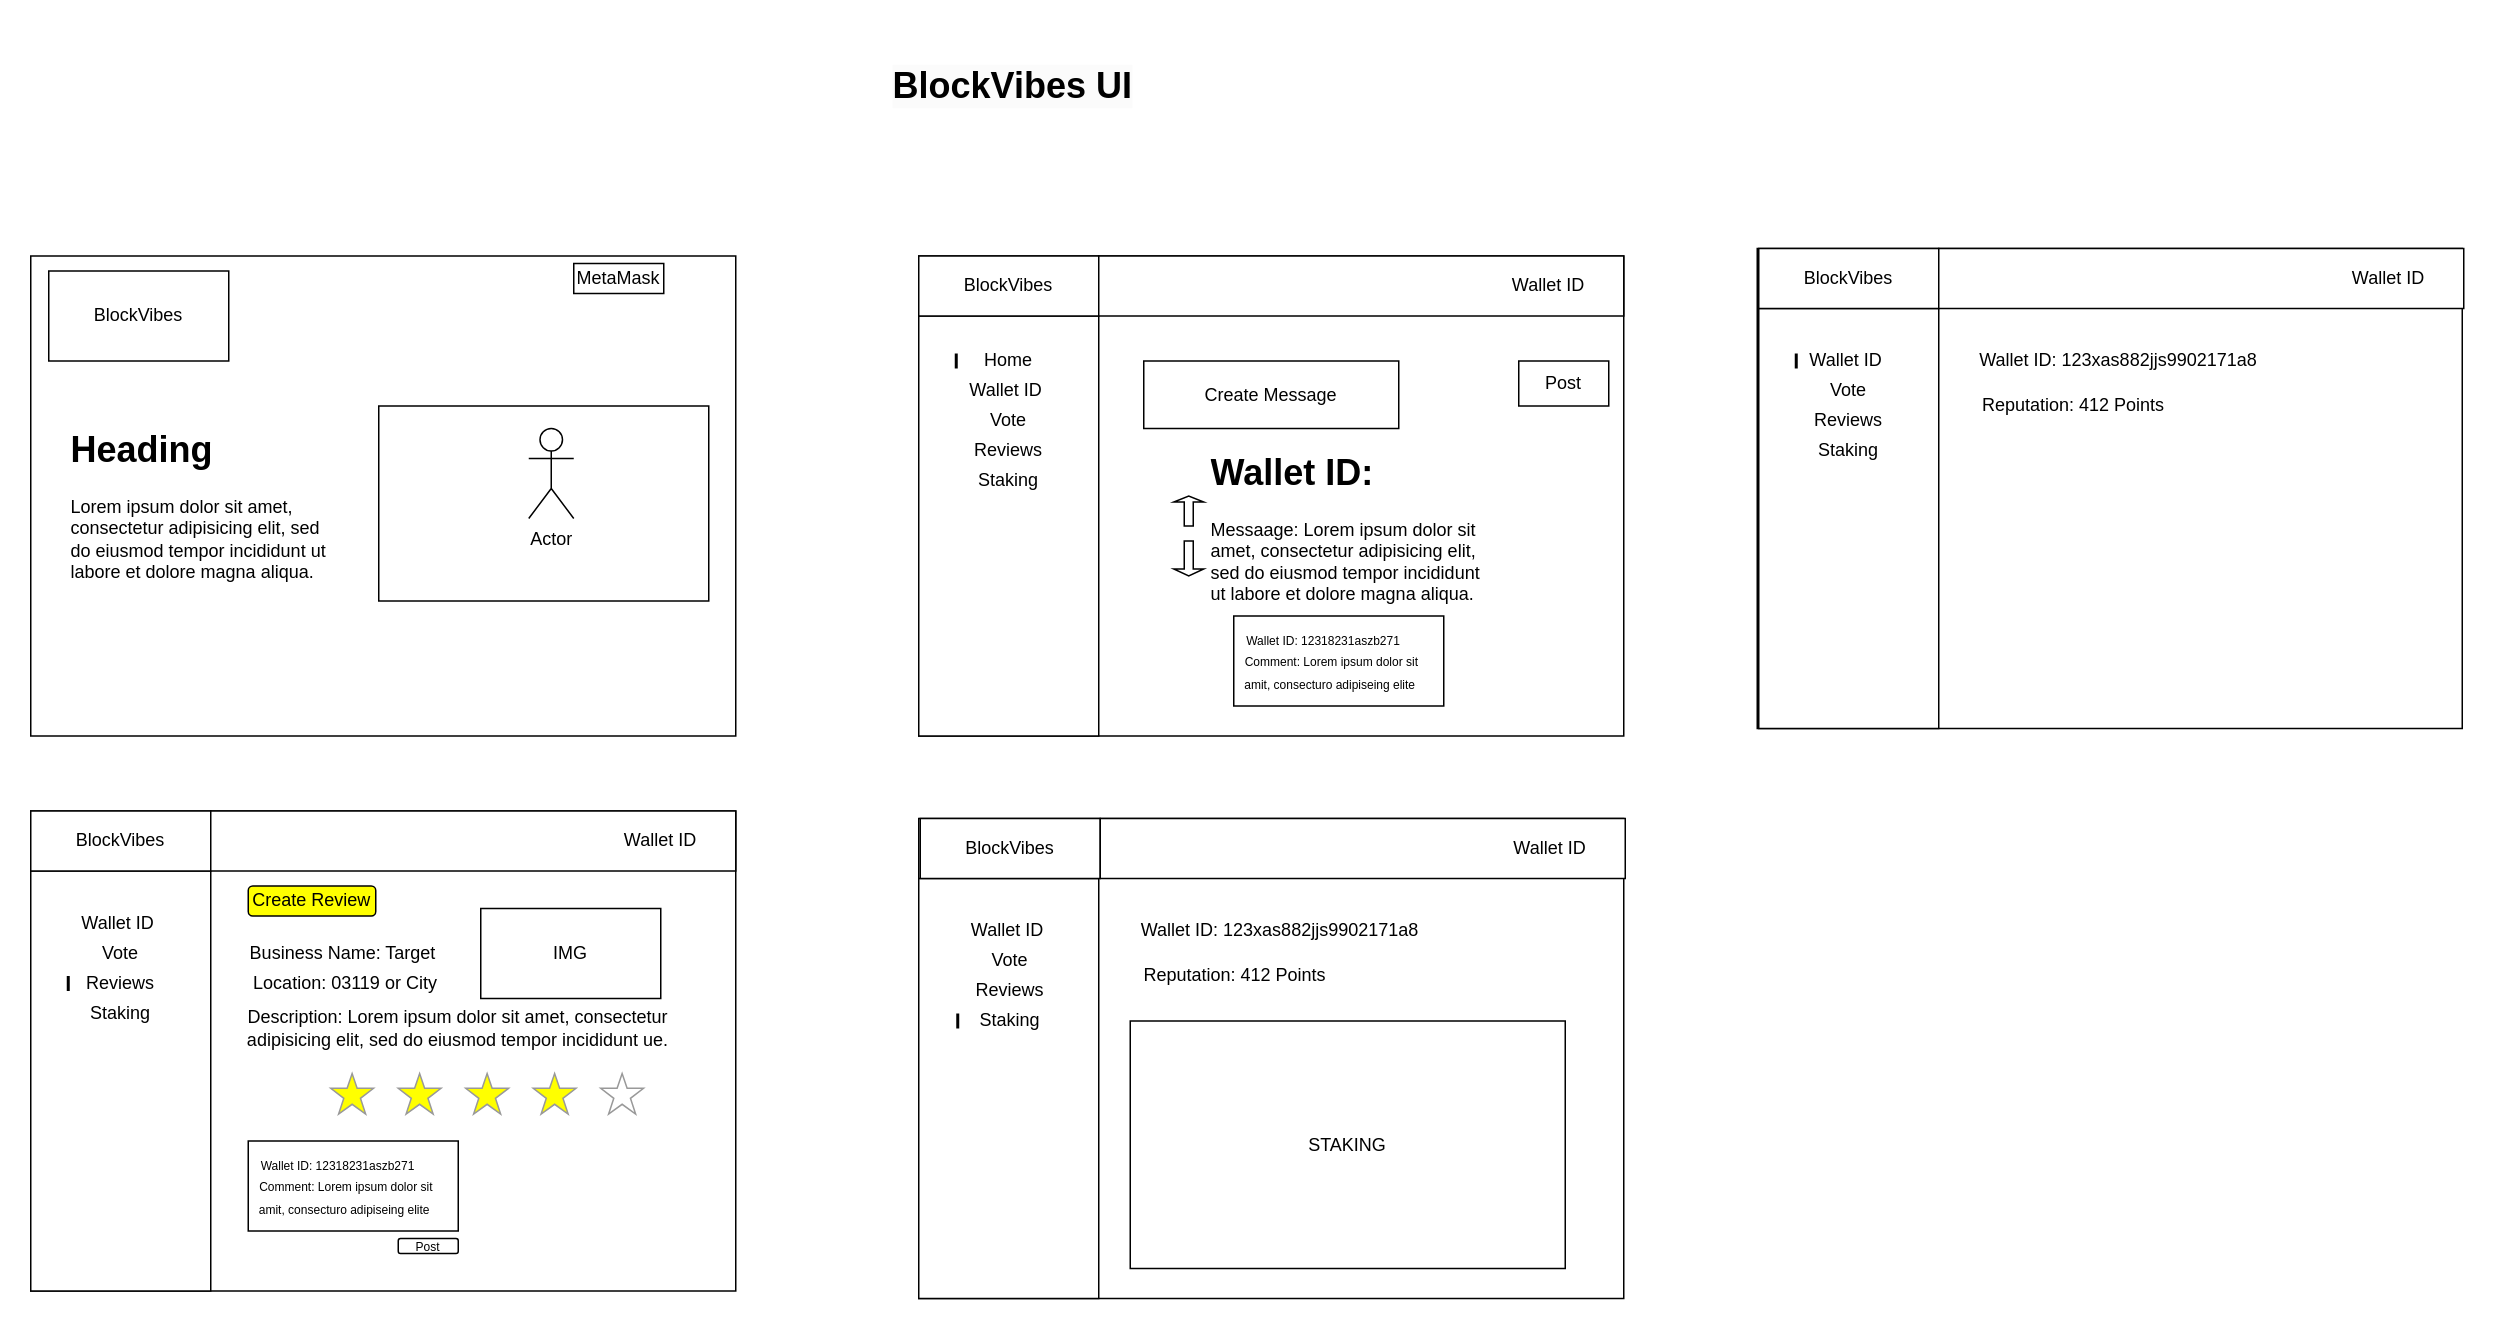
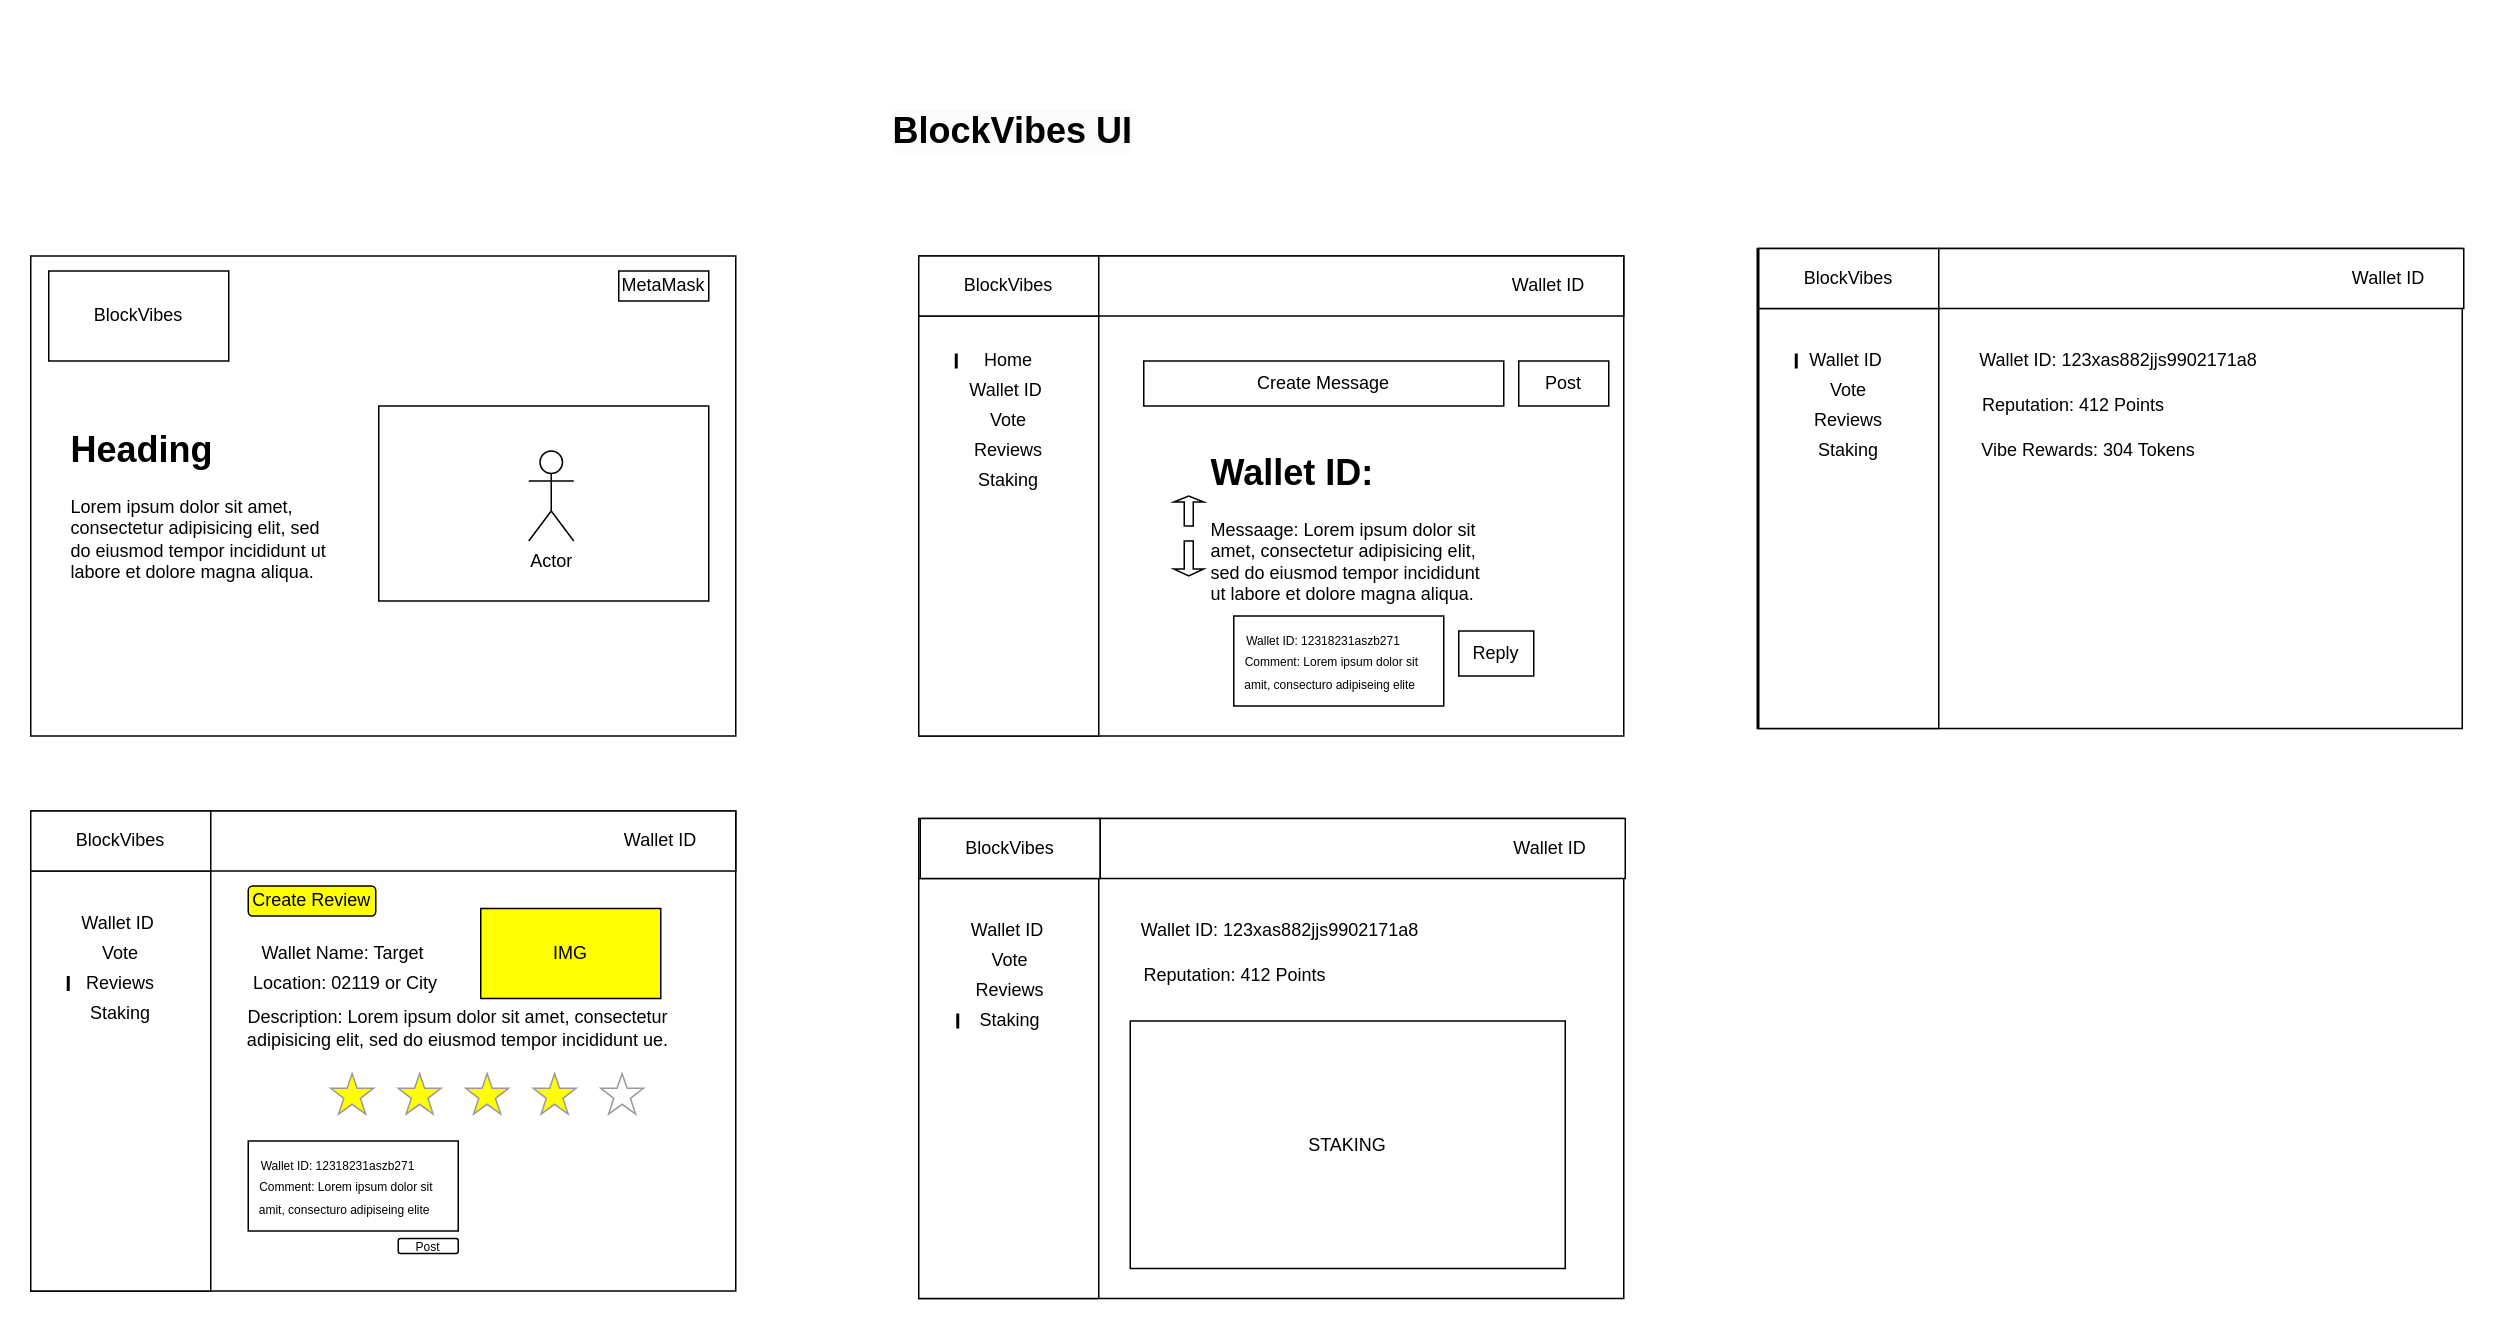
(1047, 91) -> (1047, 136)
(619, 278) -> (664, 286)
(1271, 395) -> (1324, 383)
none -> (2089, 451)
(551, 473) -> (551, 496)
none -> (1496, 653)
(346, 953) -> (346, 953)
(571, 953) -> (571, 953)
(346, 983) -> (346, 983)
